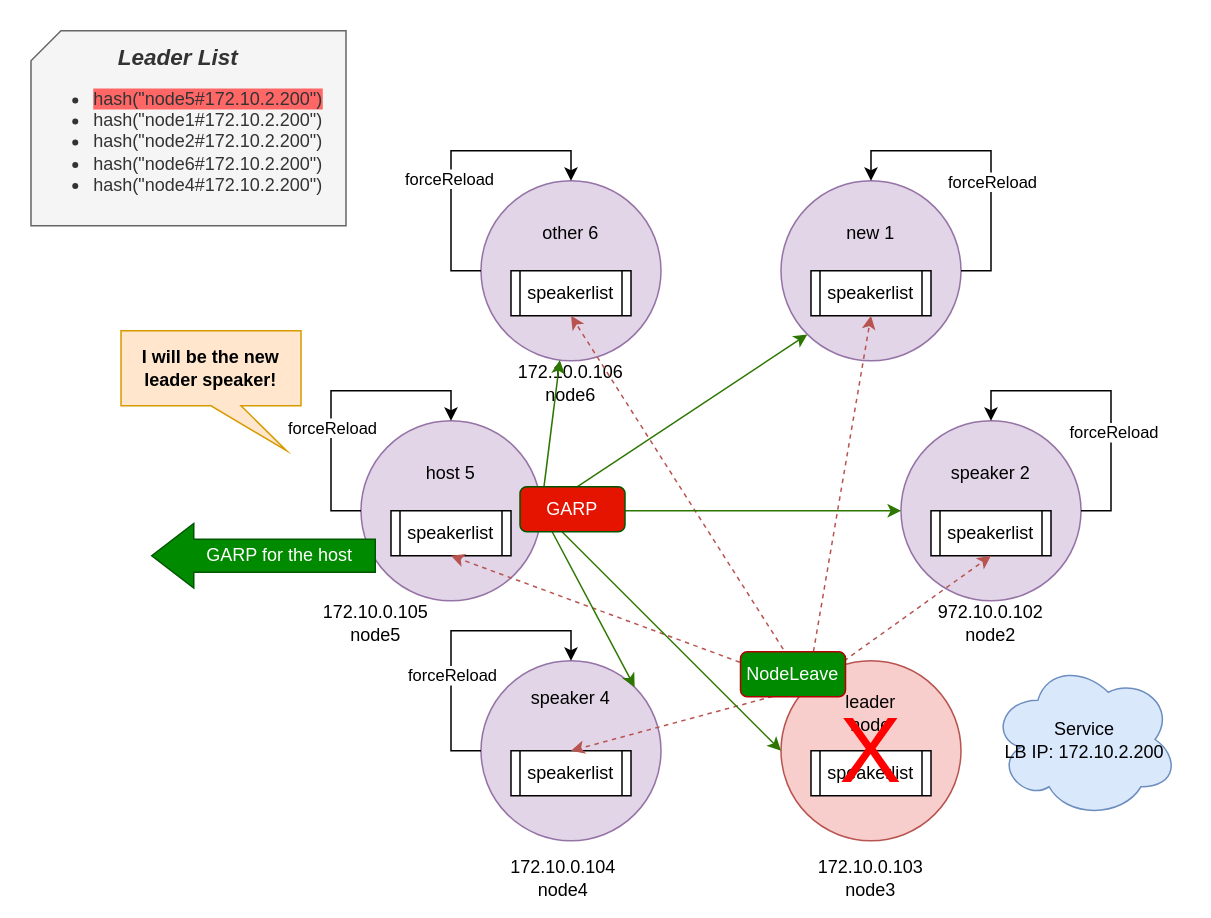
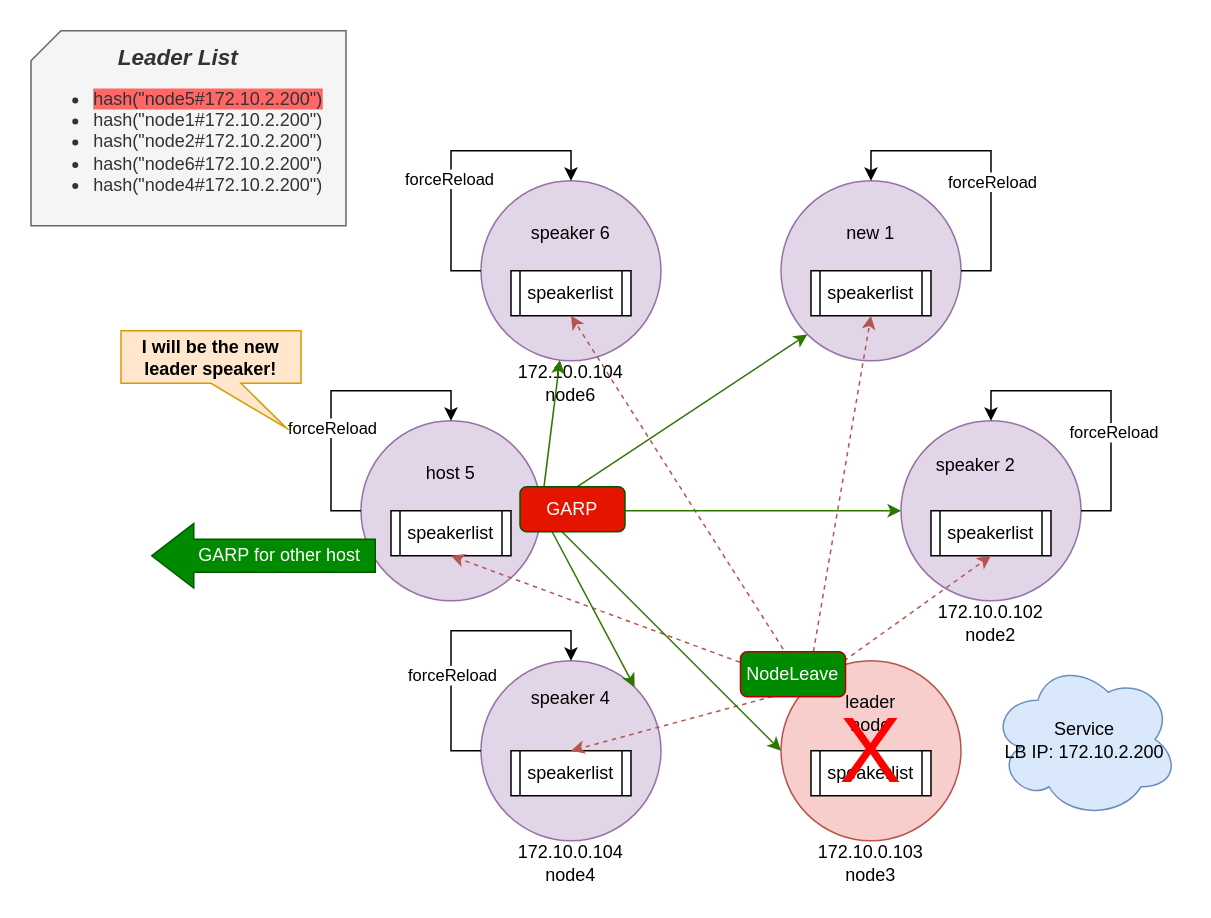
(571, 233) -> (571, 233)
(571, 383) -> (571, 383)
(211, 391) -> (211, 380)
(991, 473) -> (976, 466)
(280, 556) -> (280, 556)
(376, 623) -> none
(991, 623) -> (991, 623)
(563, 878) -> (571, 863)
(871, 878) -> (871, 863)
